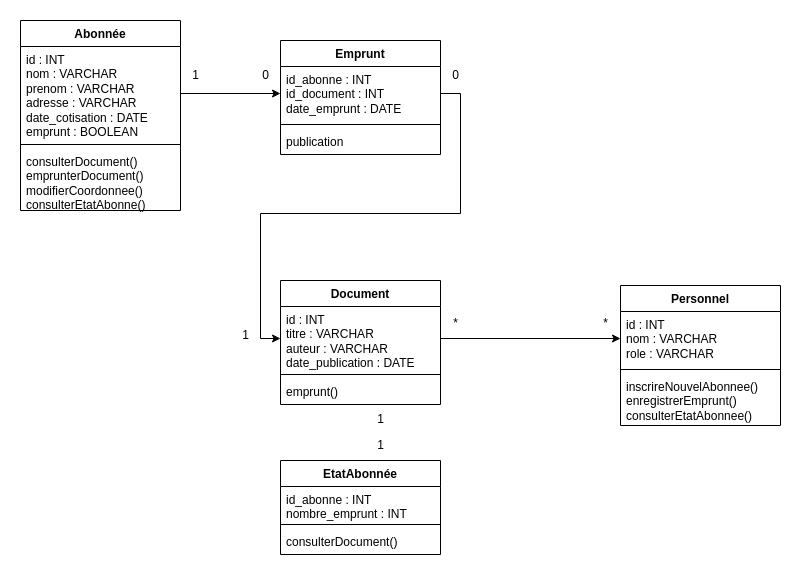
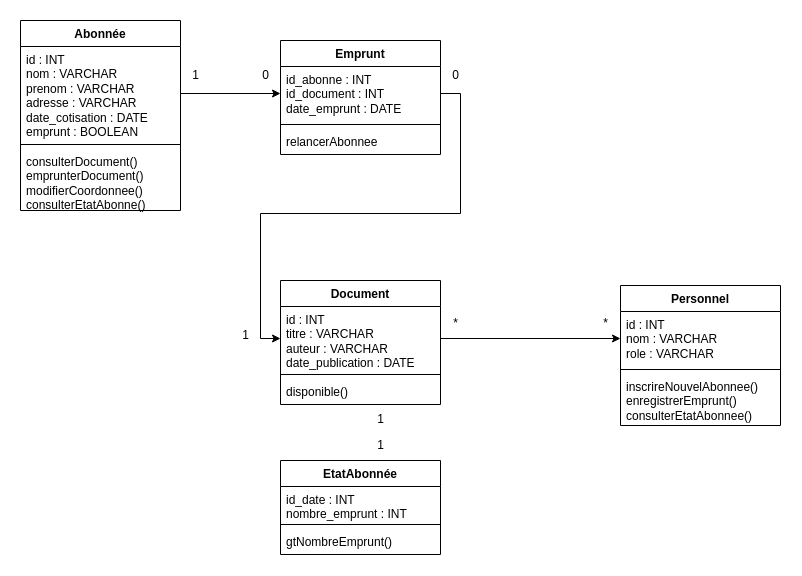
(319, 143) -> (335, 143)
(317, 393) -> (322, 393)
(349, 508) -> (349, 508)
(349, 543) -> (344, 543)
